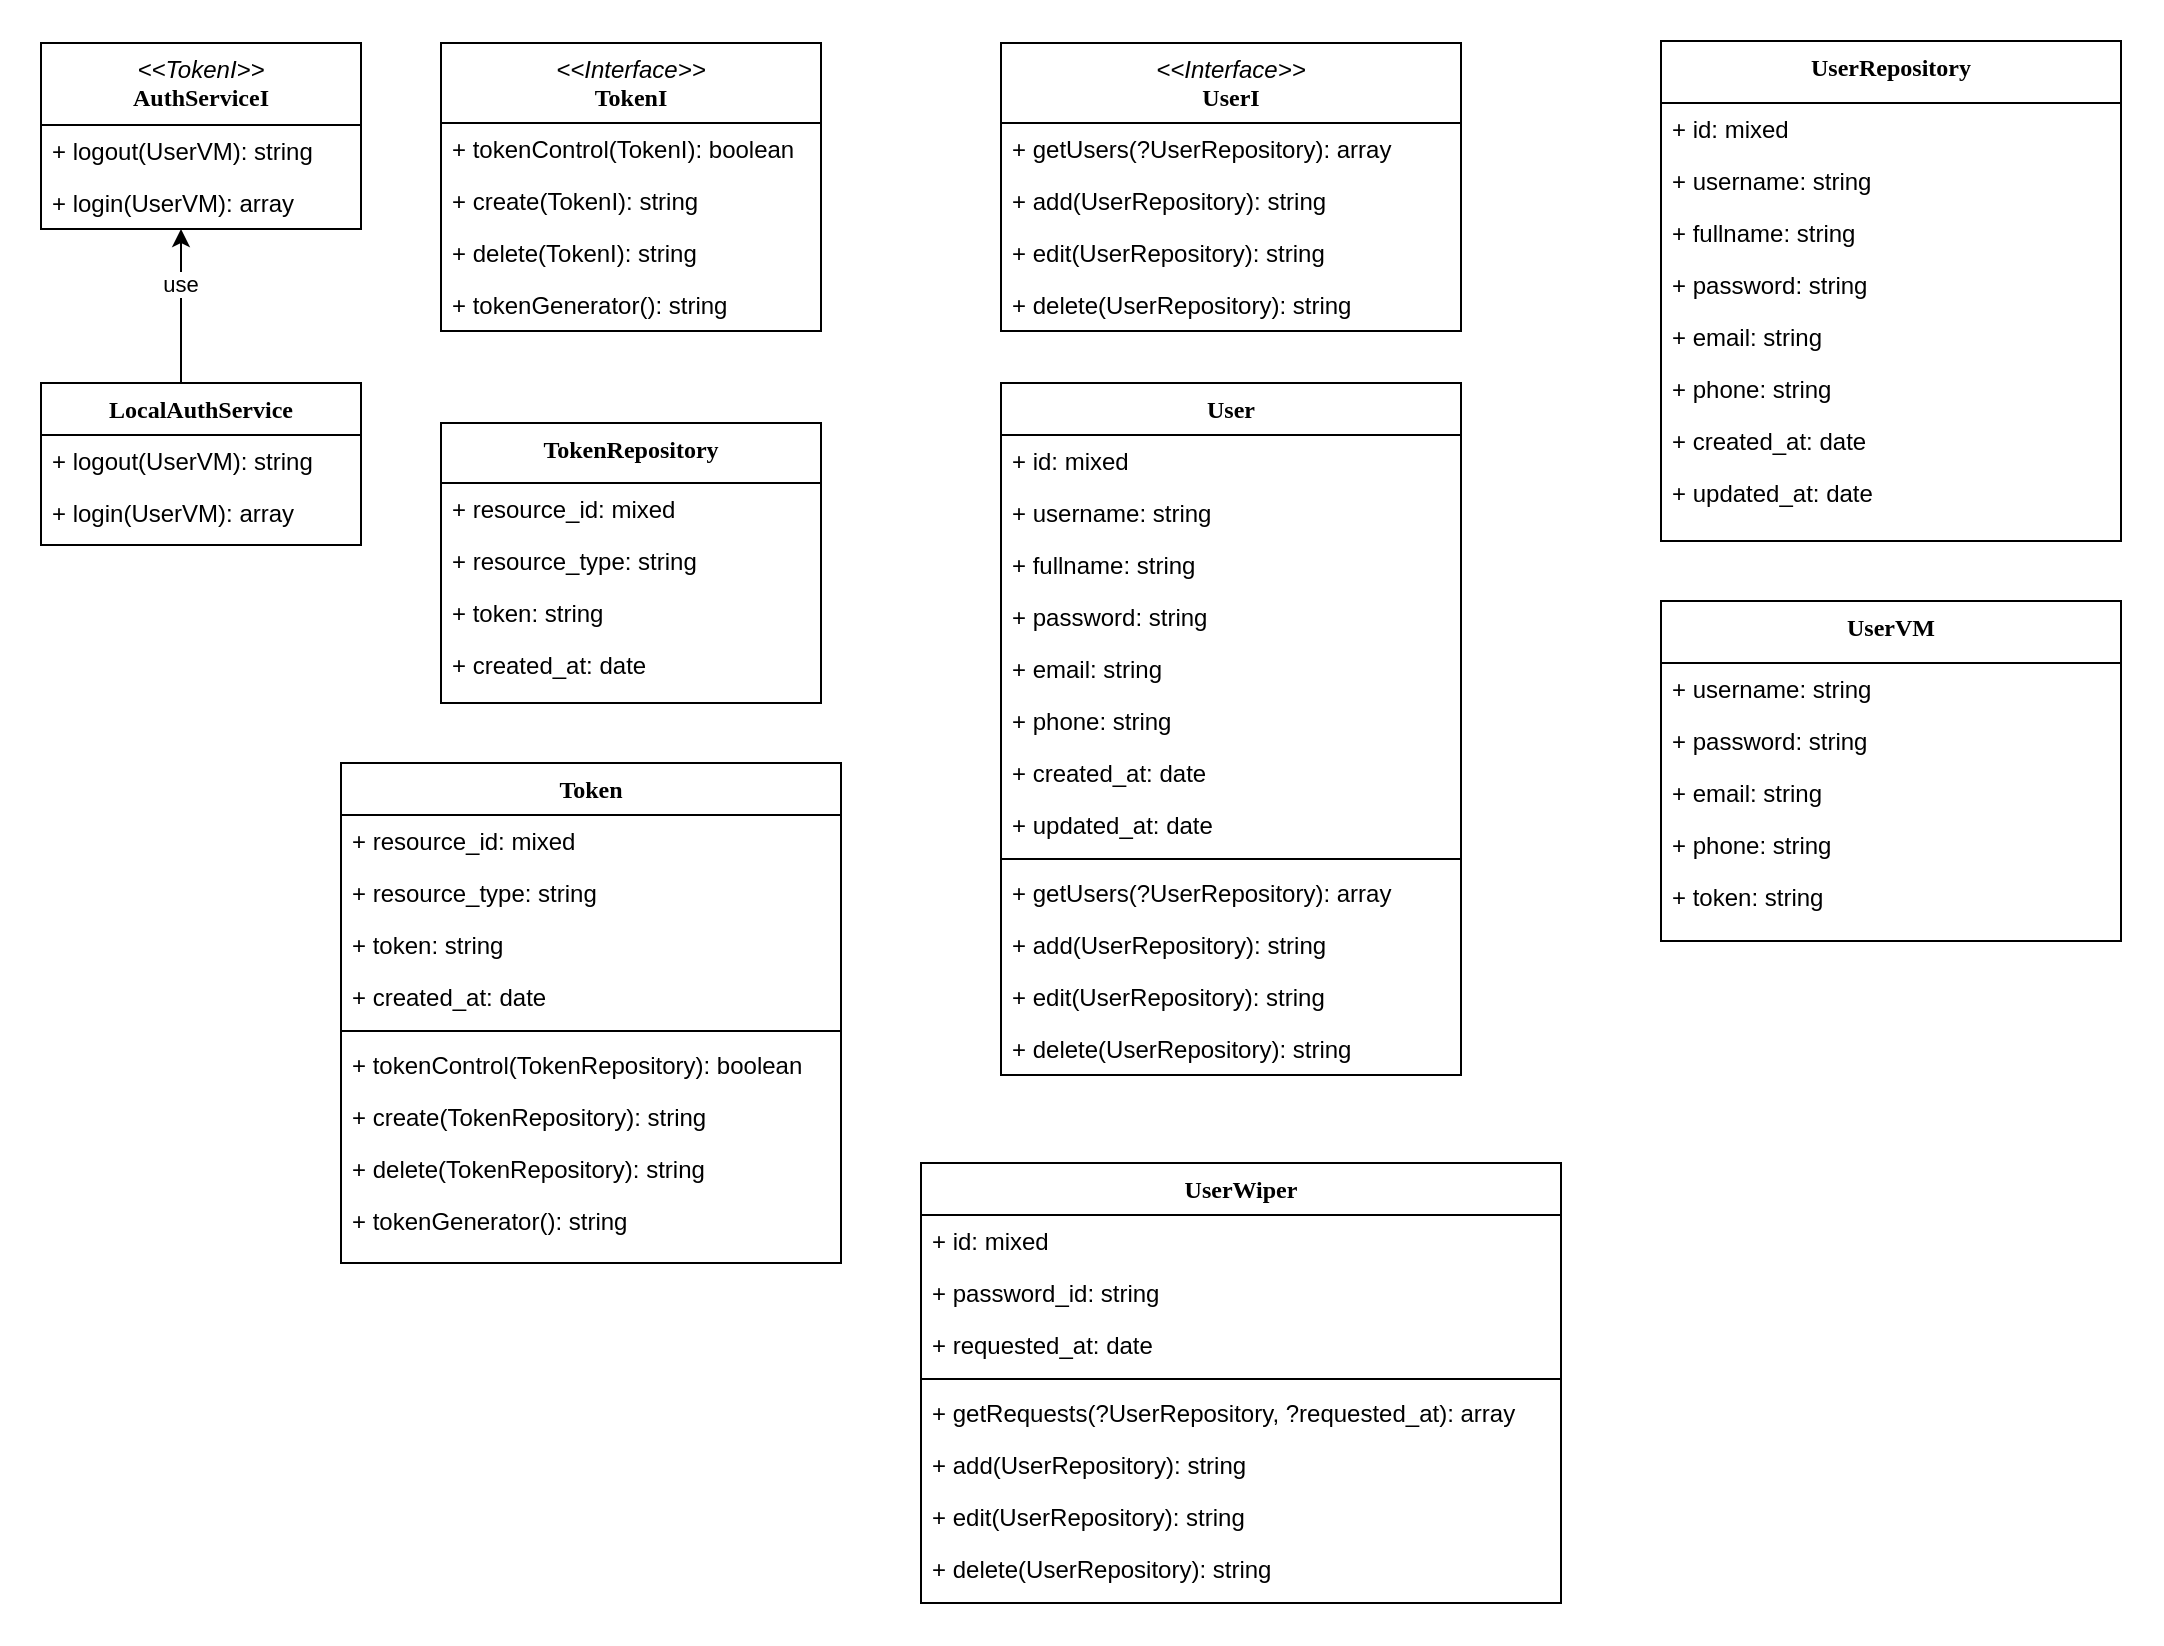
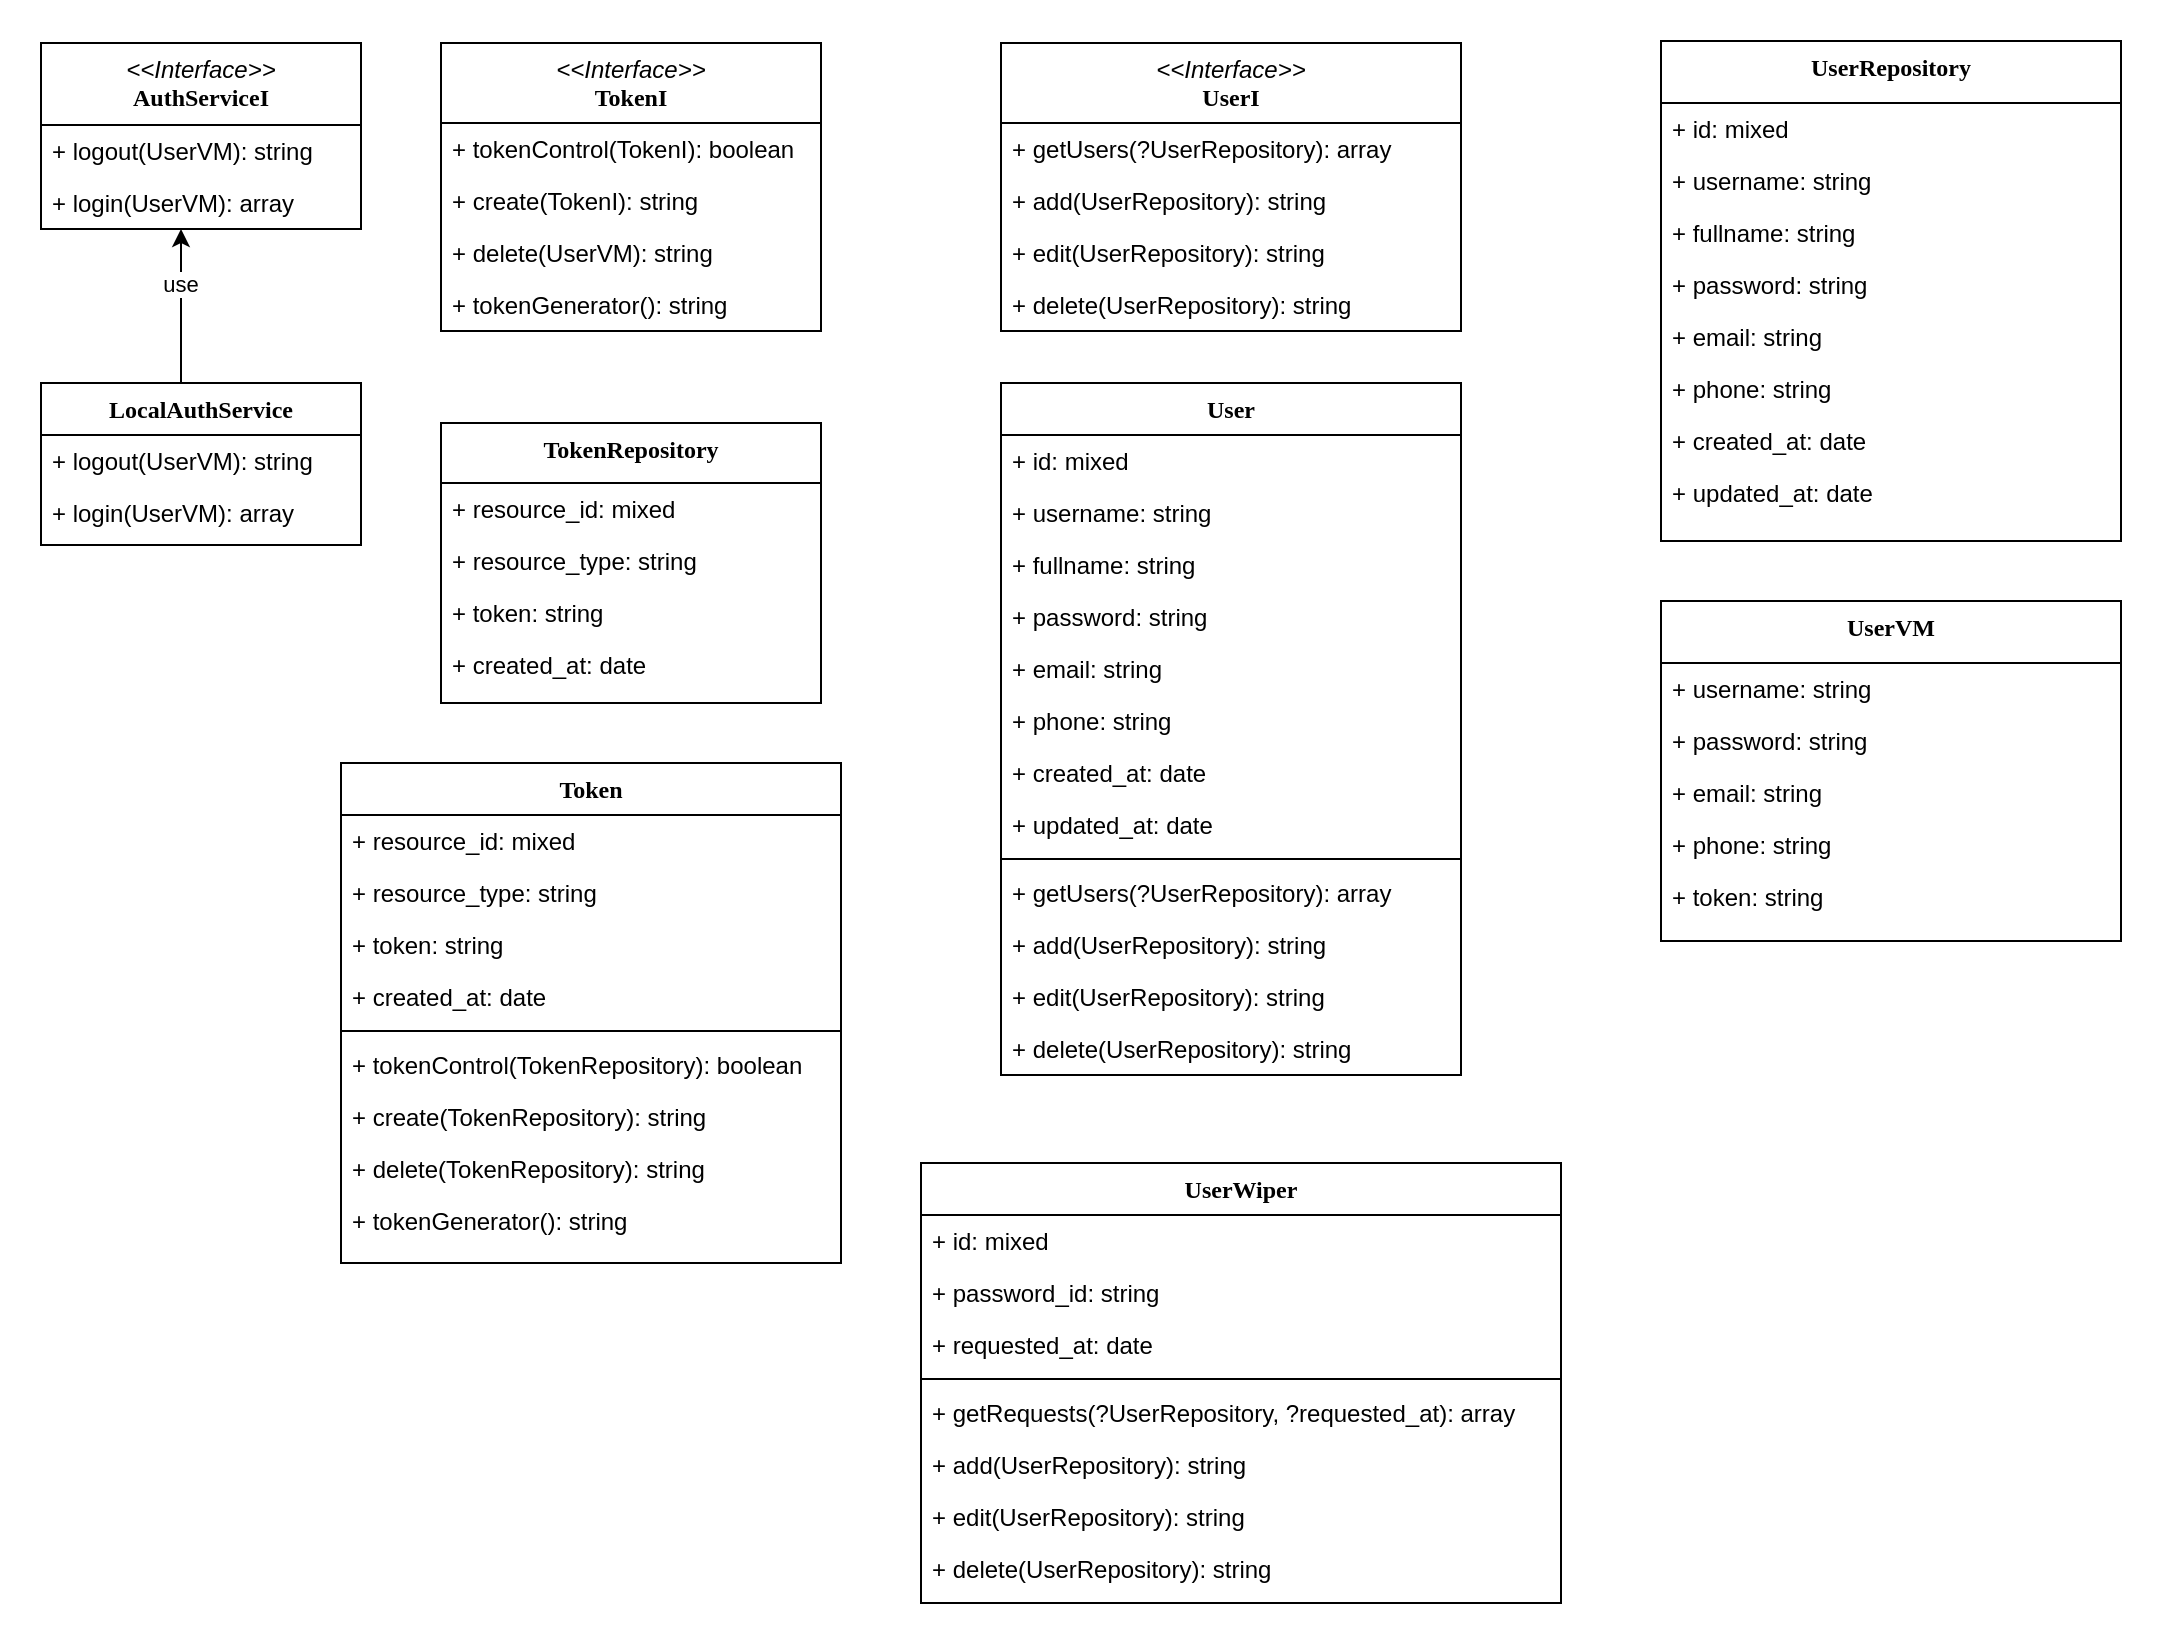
(202, 86) -> (202, 86)
(599, 255) -> (599, 255)
